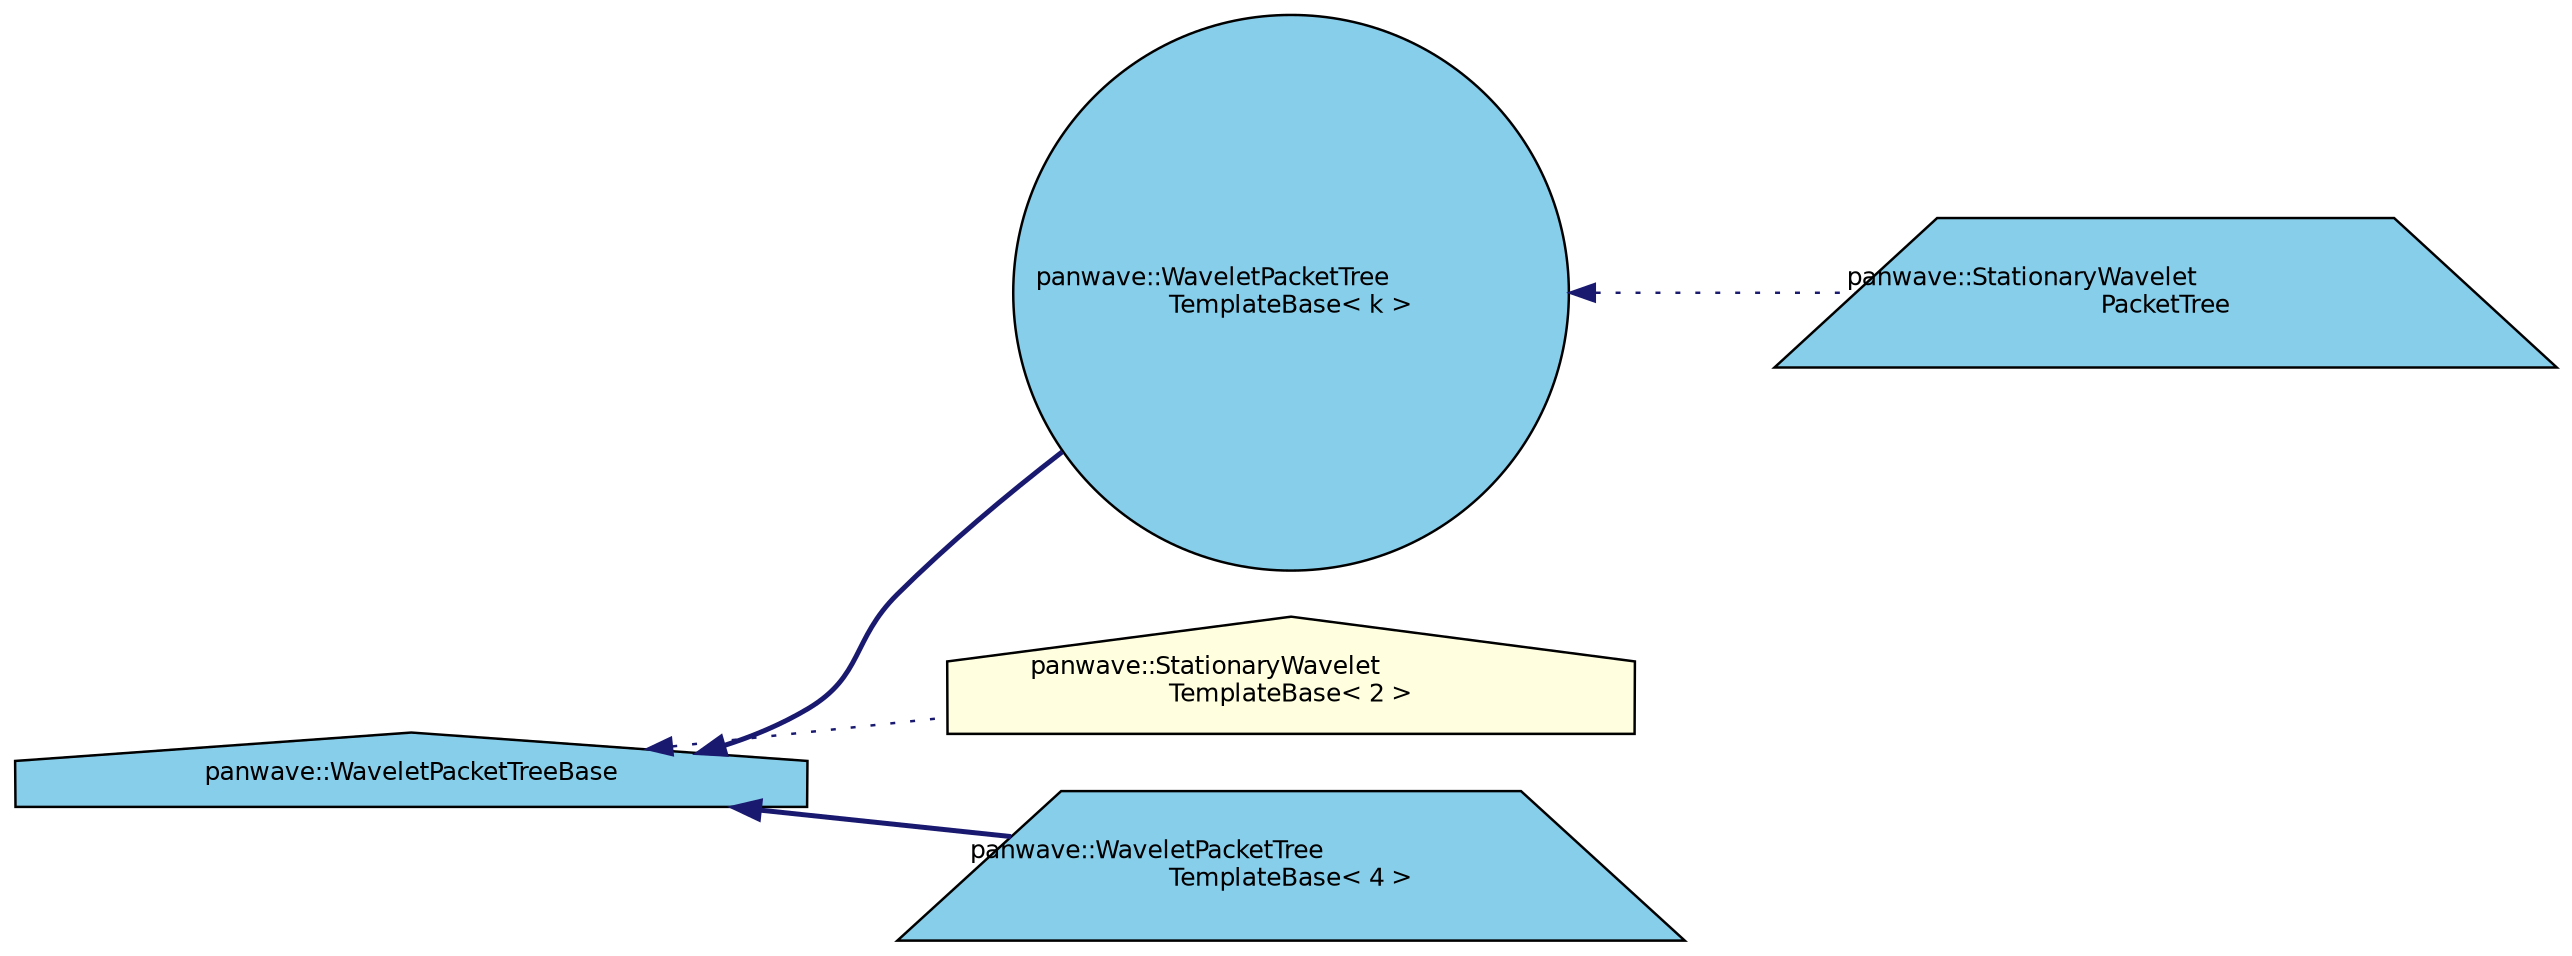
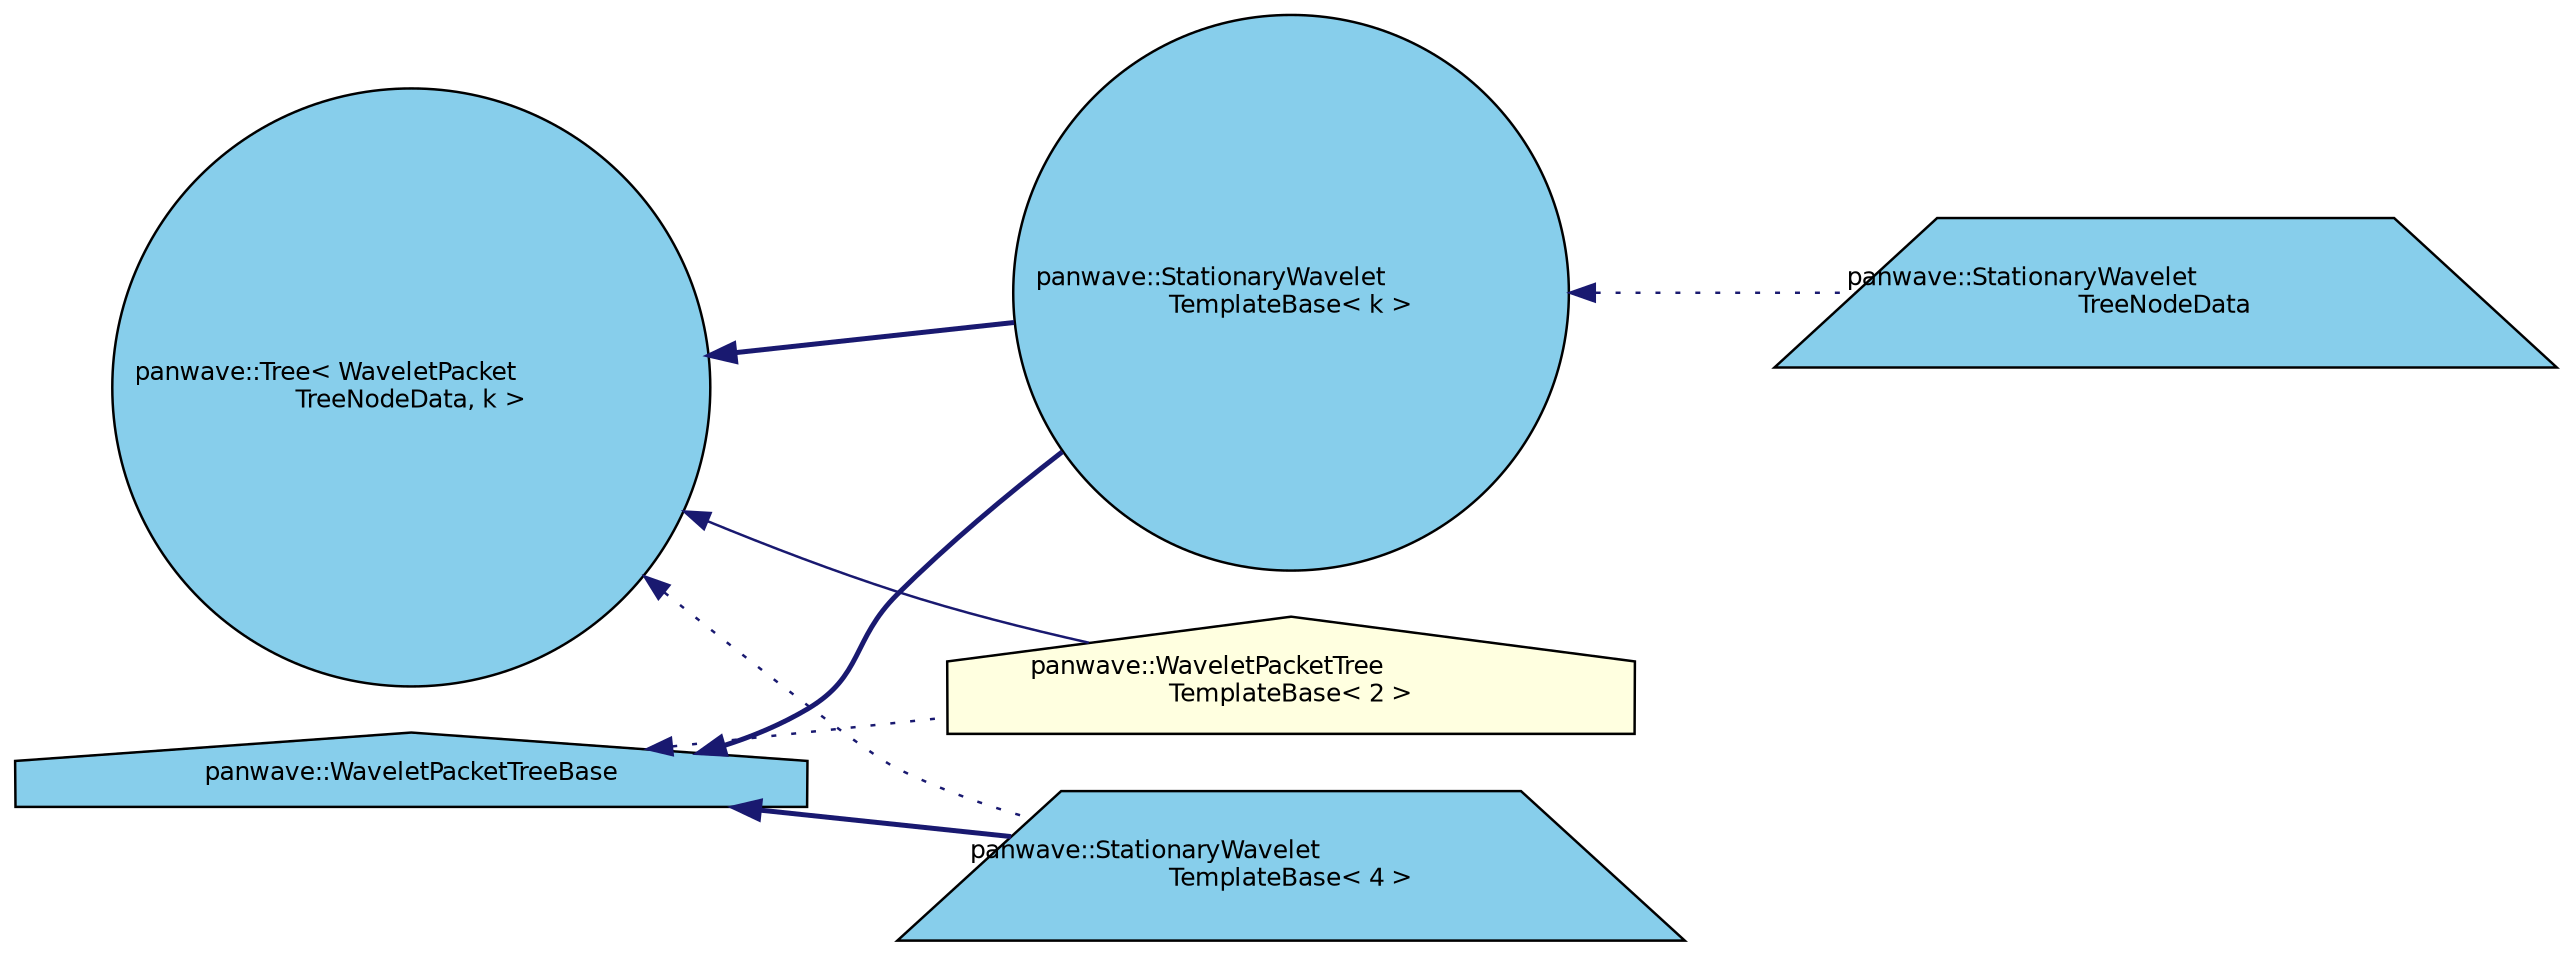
(1291, 293) -> (1291, 293)
(2166, 293) -> (2166, 293)
none -> (411, 387)
(1291, 681) -> (1291, 681)
(1291, 866) -> (1291, 866)
